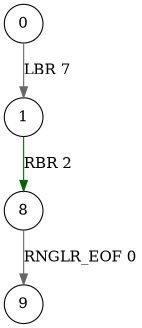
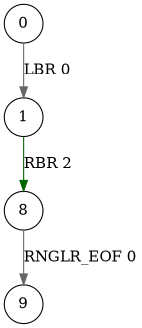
(47, 70) -> (47, 70)
